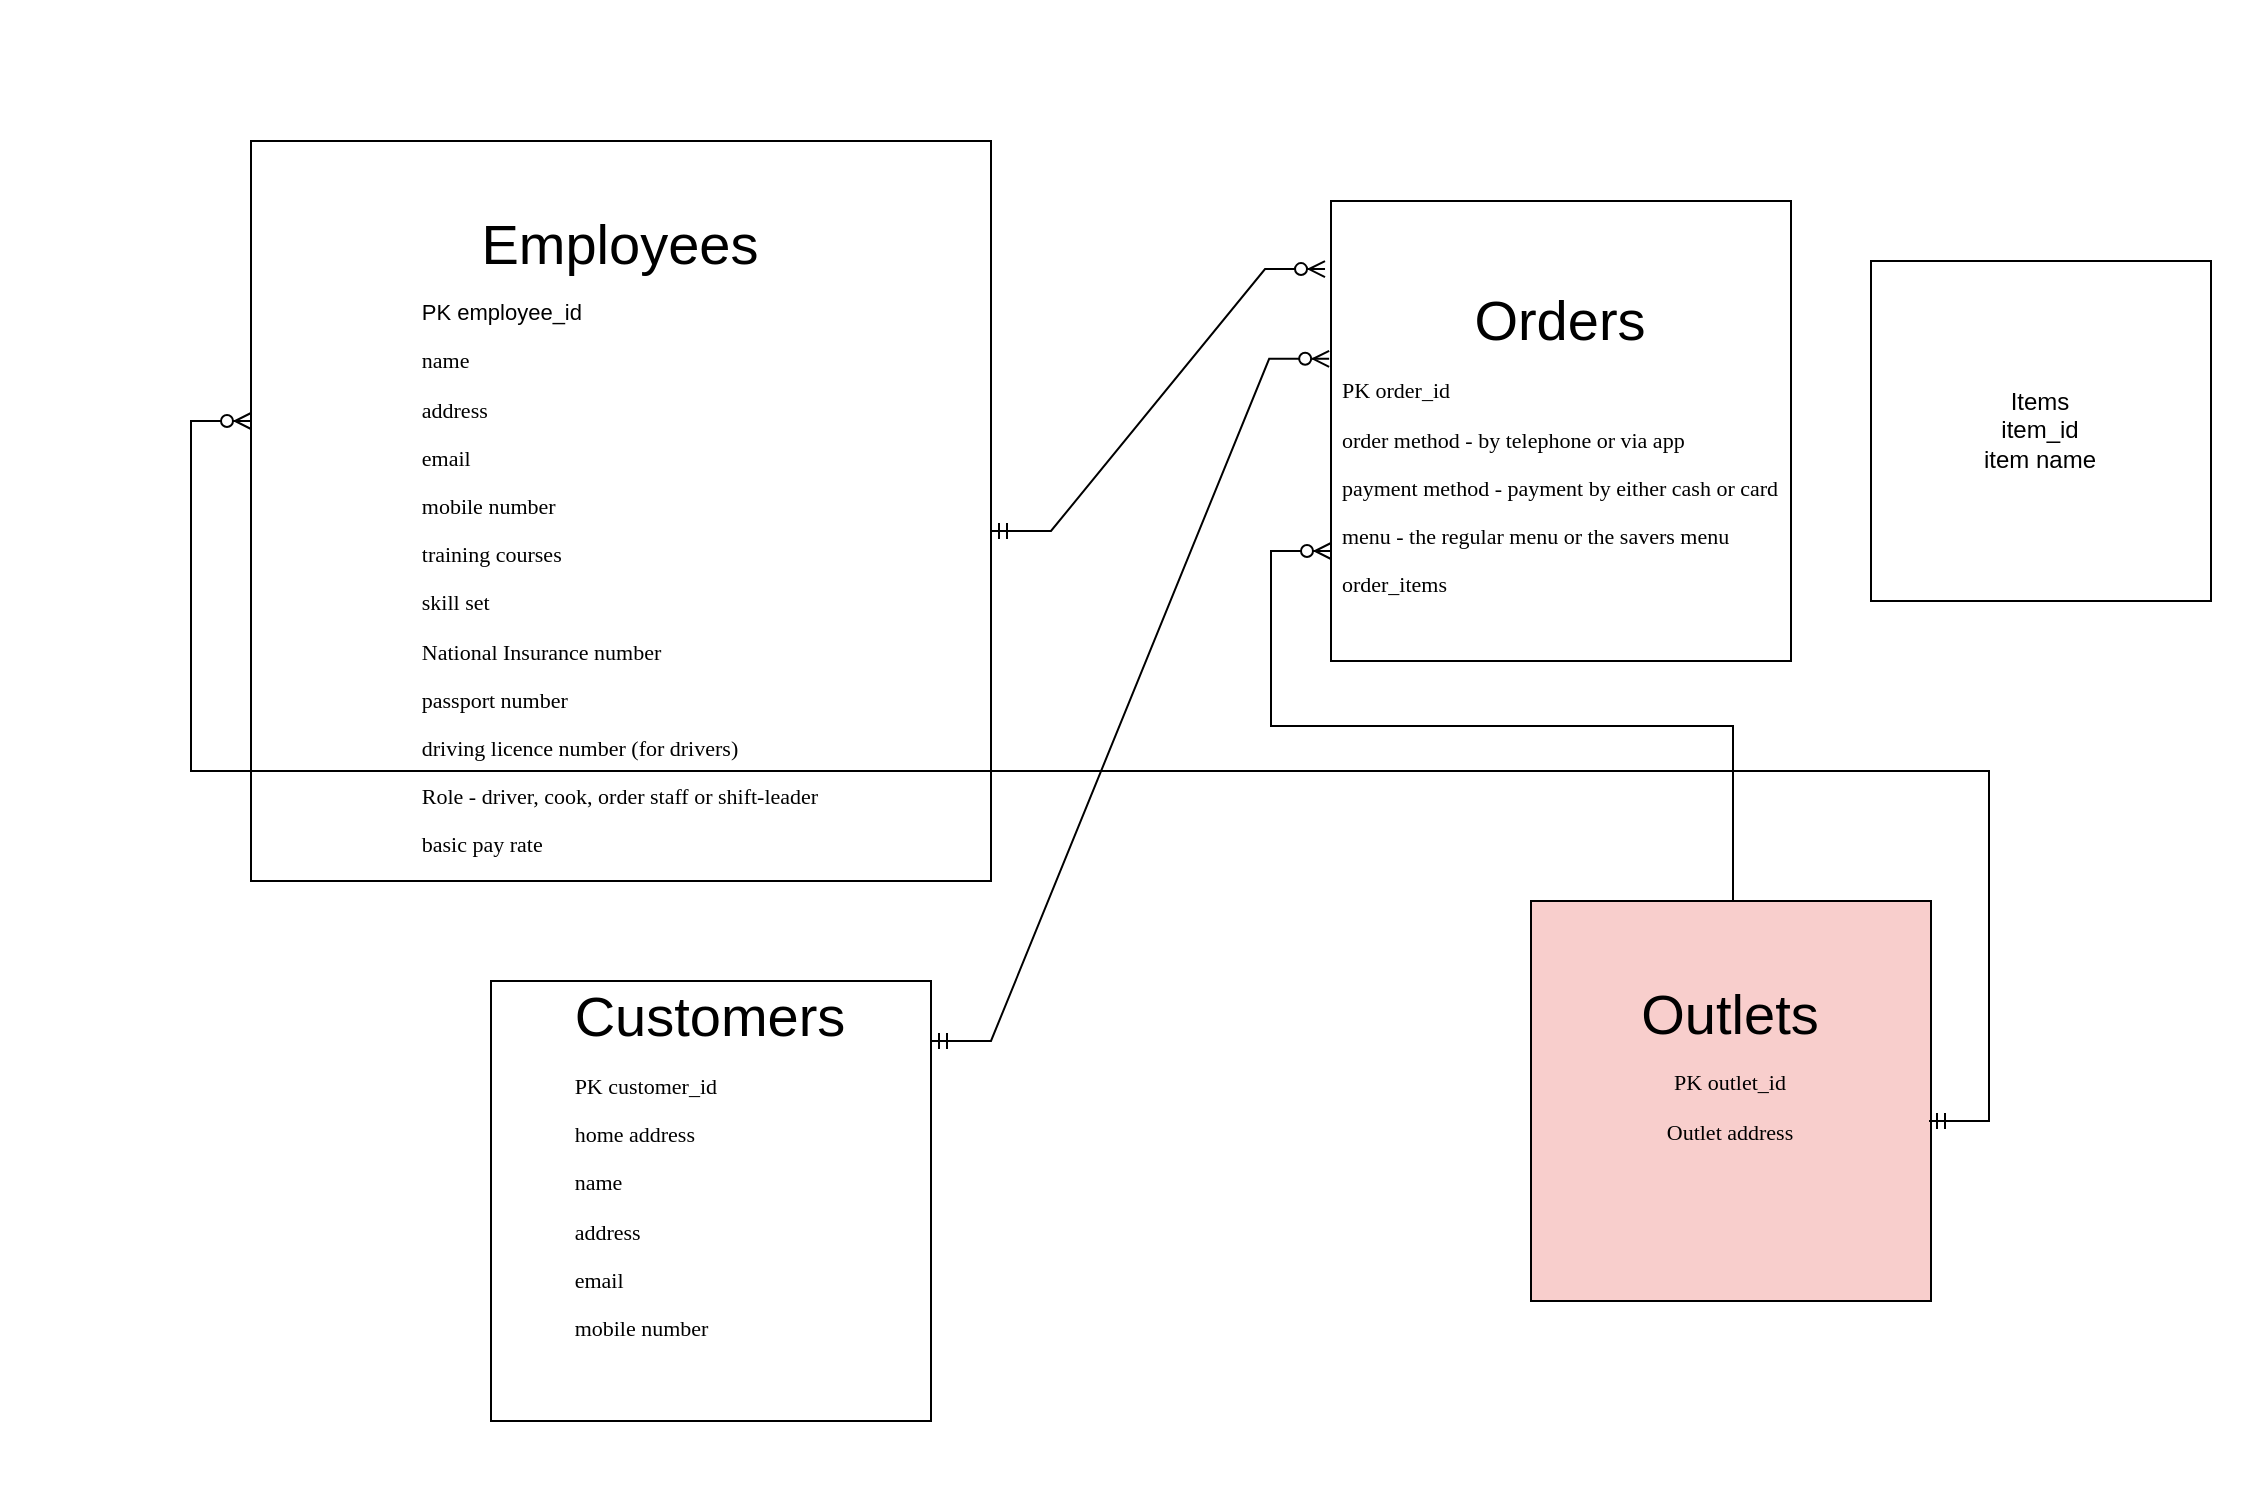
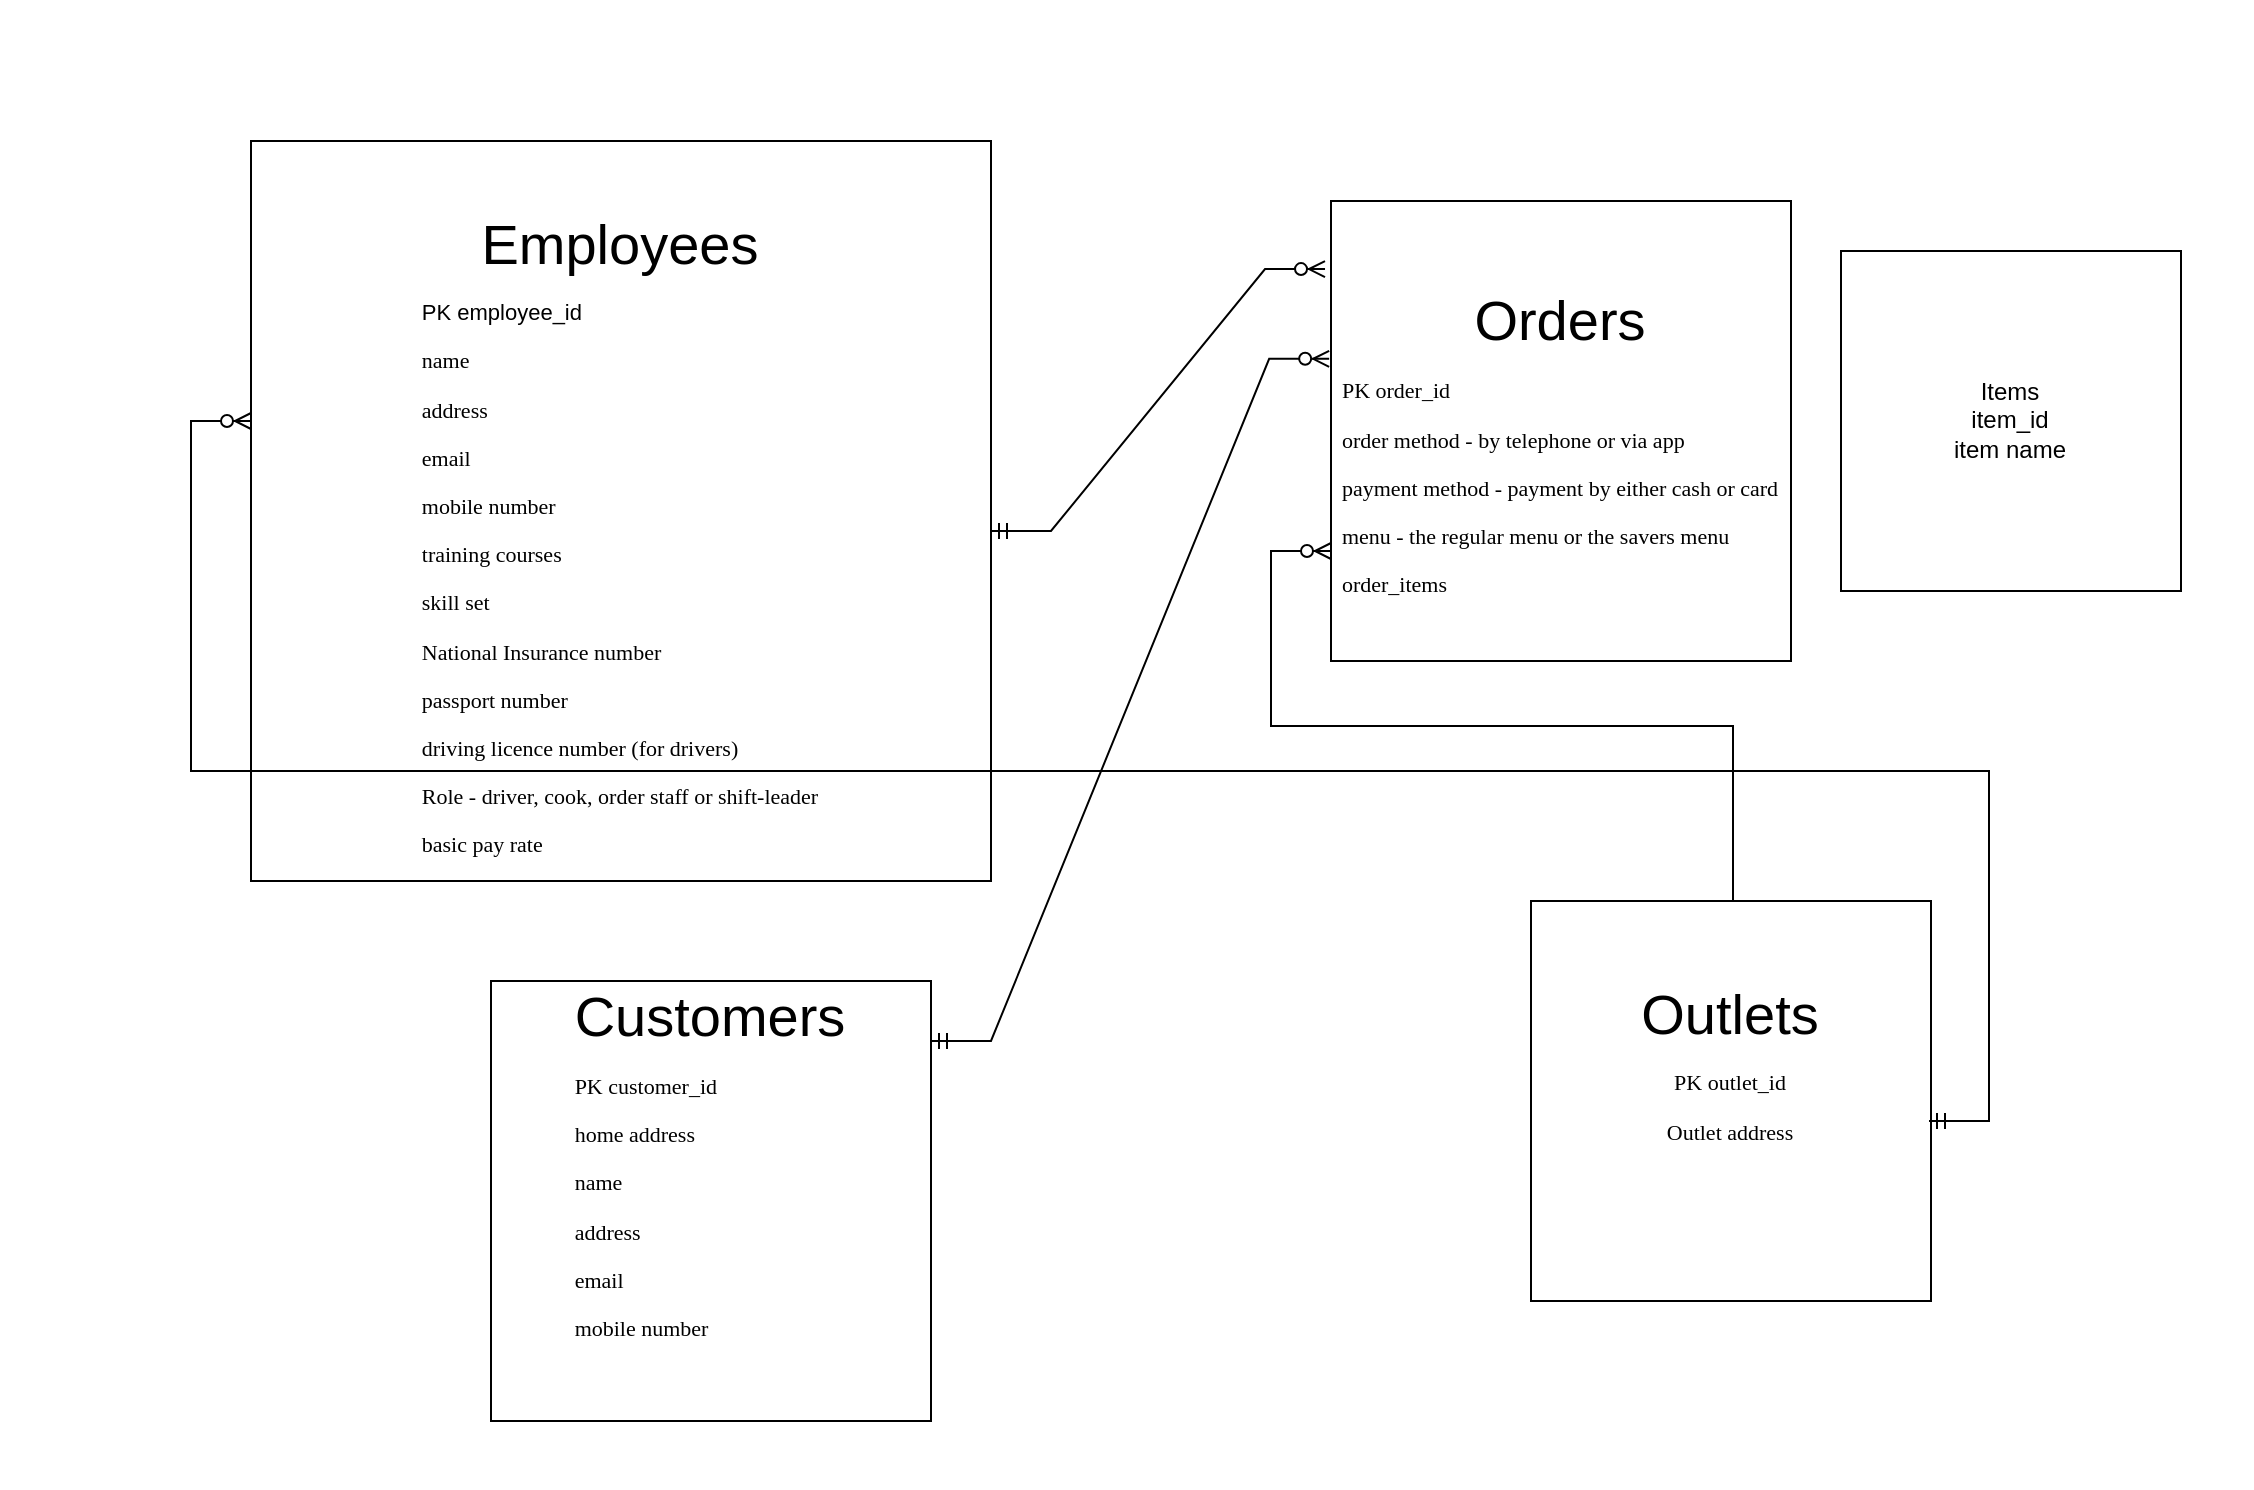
(2041, 431) -> (2011, 421)
(1731, 1101) -> (1731, 1101)
